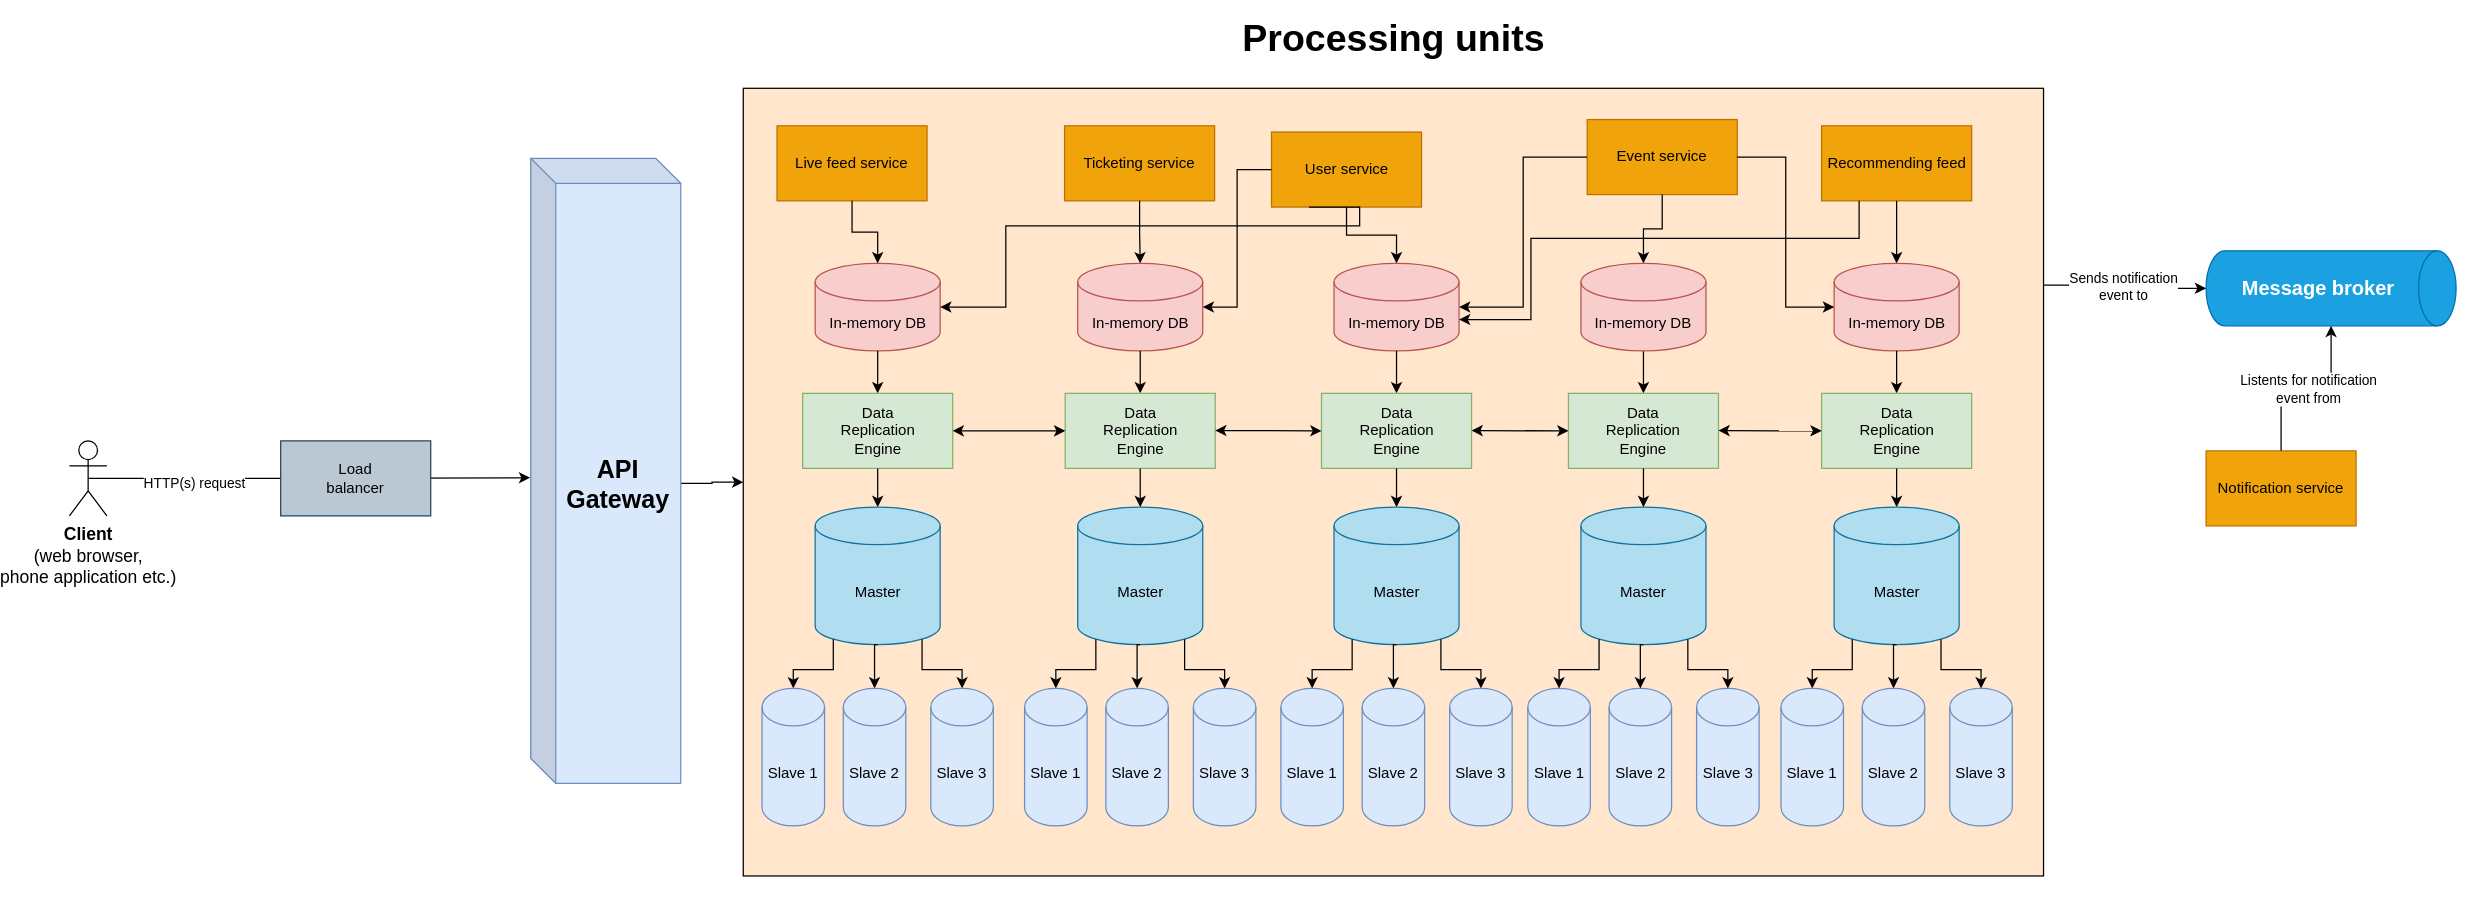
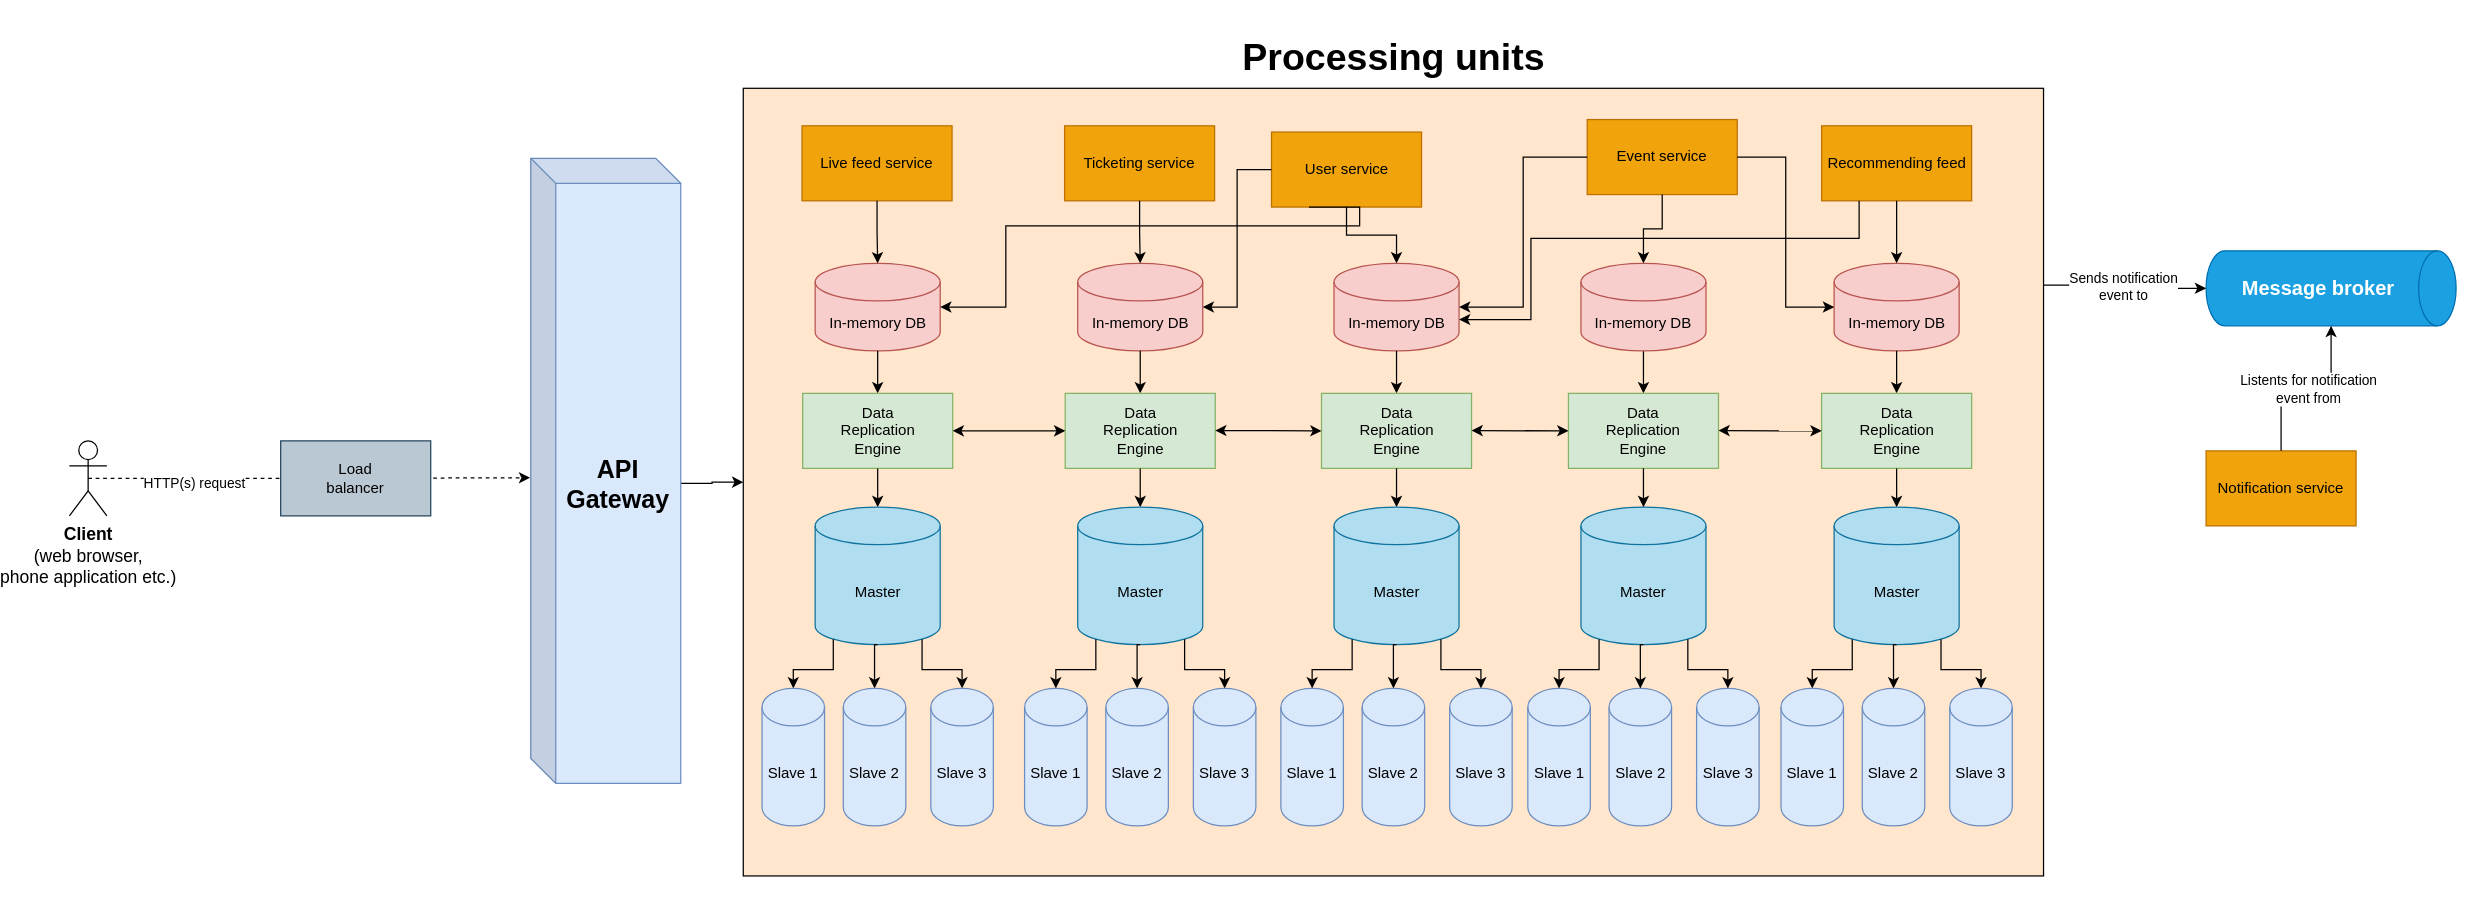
(1393, 38) -> (1393, 57)
(852, 163) -> (877, 163)
(476, 478) -> (476, 478)
